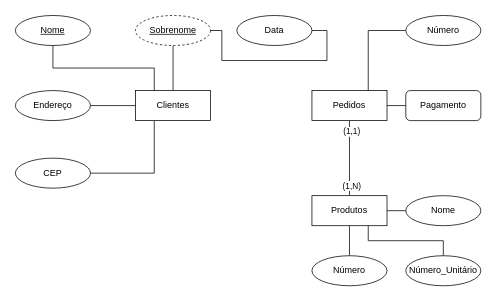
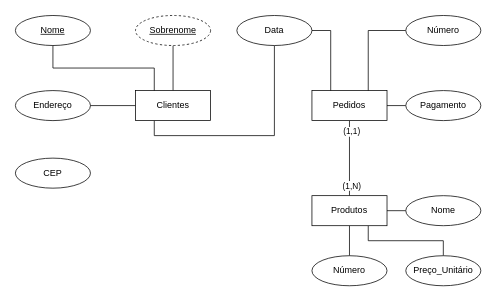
(271, 60) -> (330, 57)
(443, 105) -> (443, 105)
(142, 173) -> (258, 135)
(443, 270) -> (443, 270)
